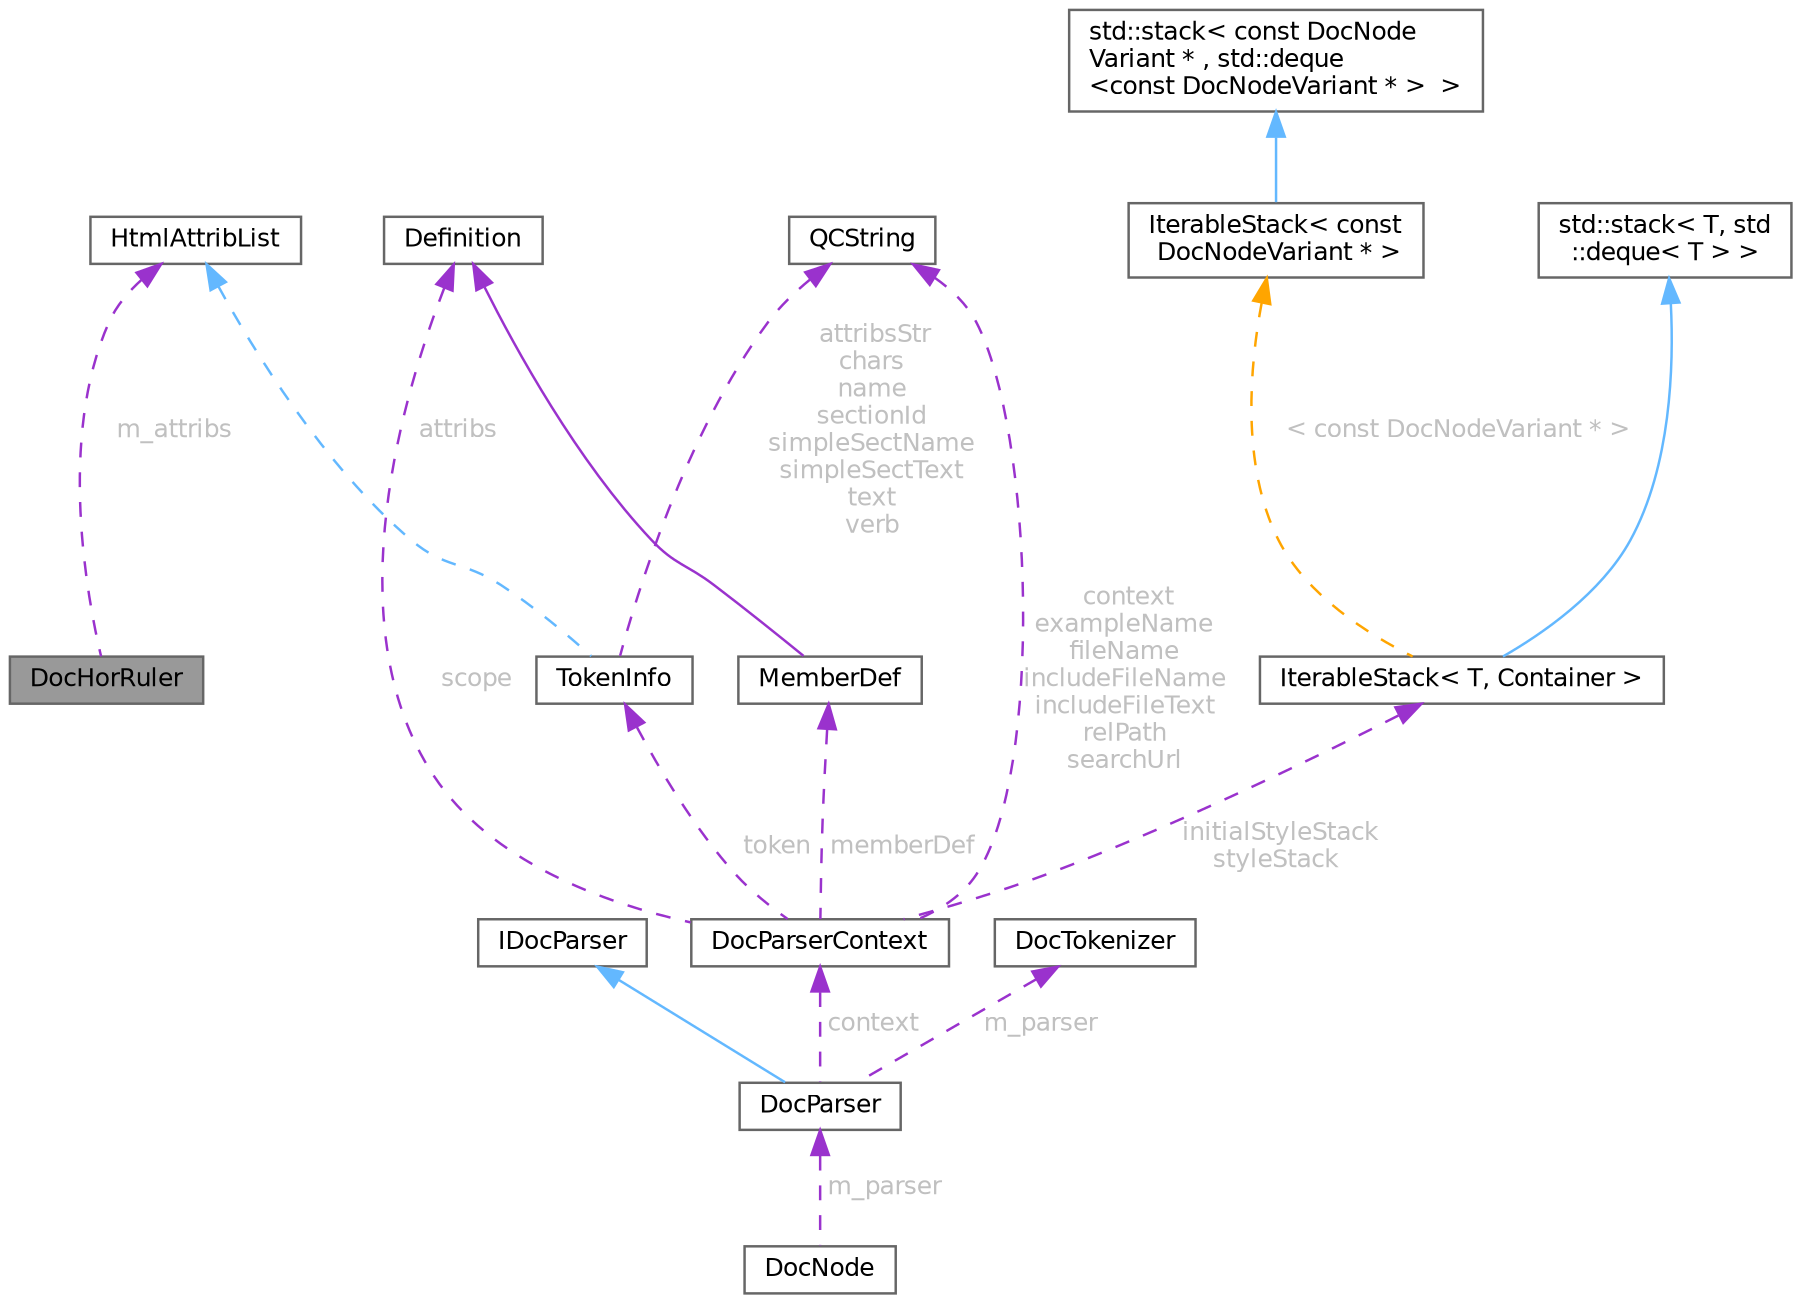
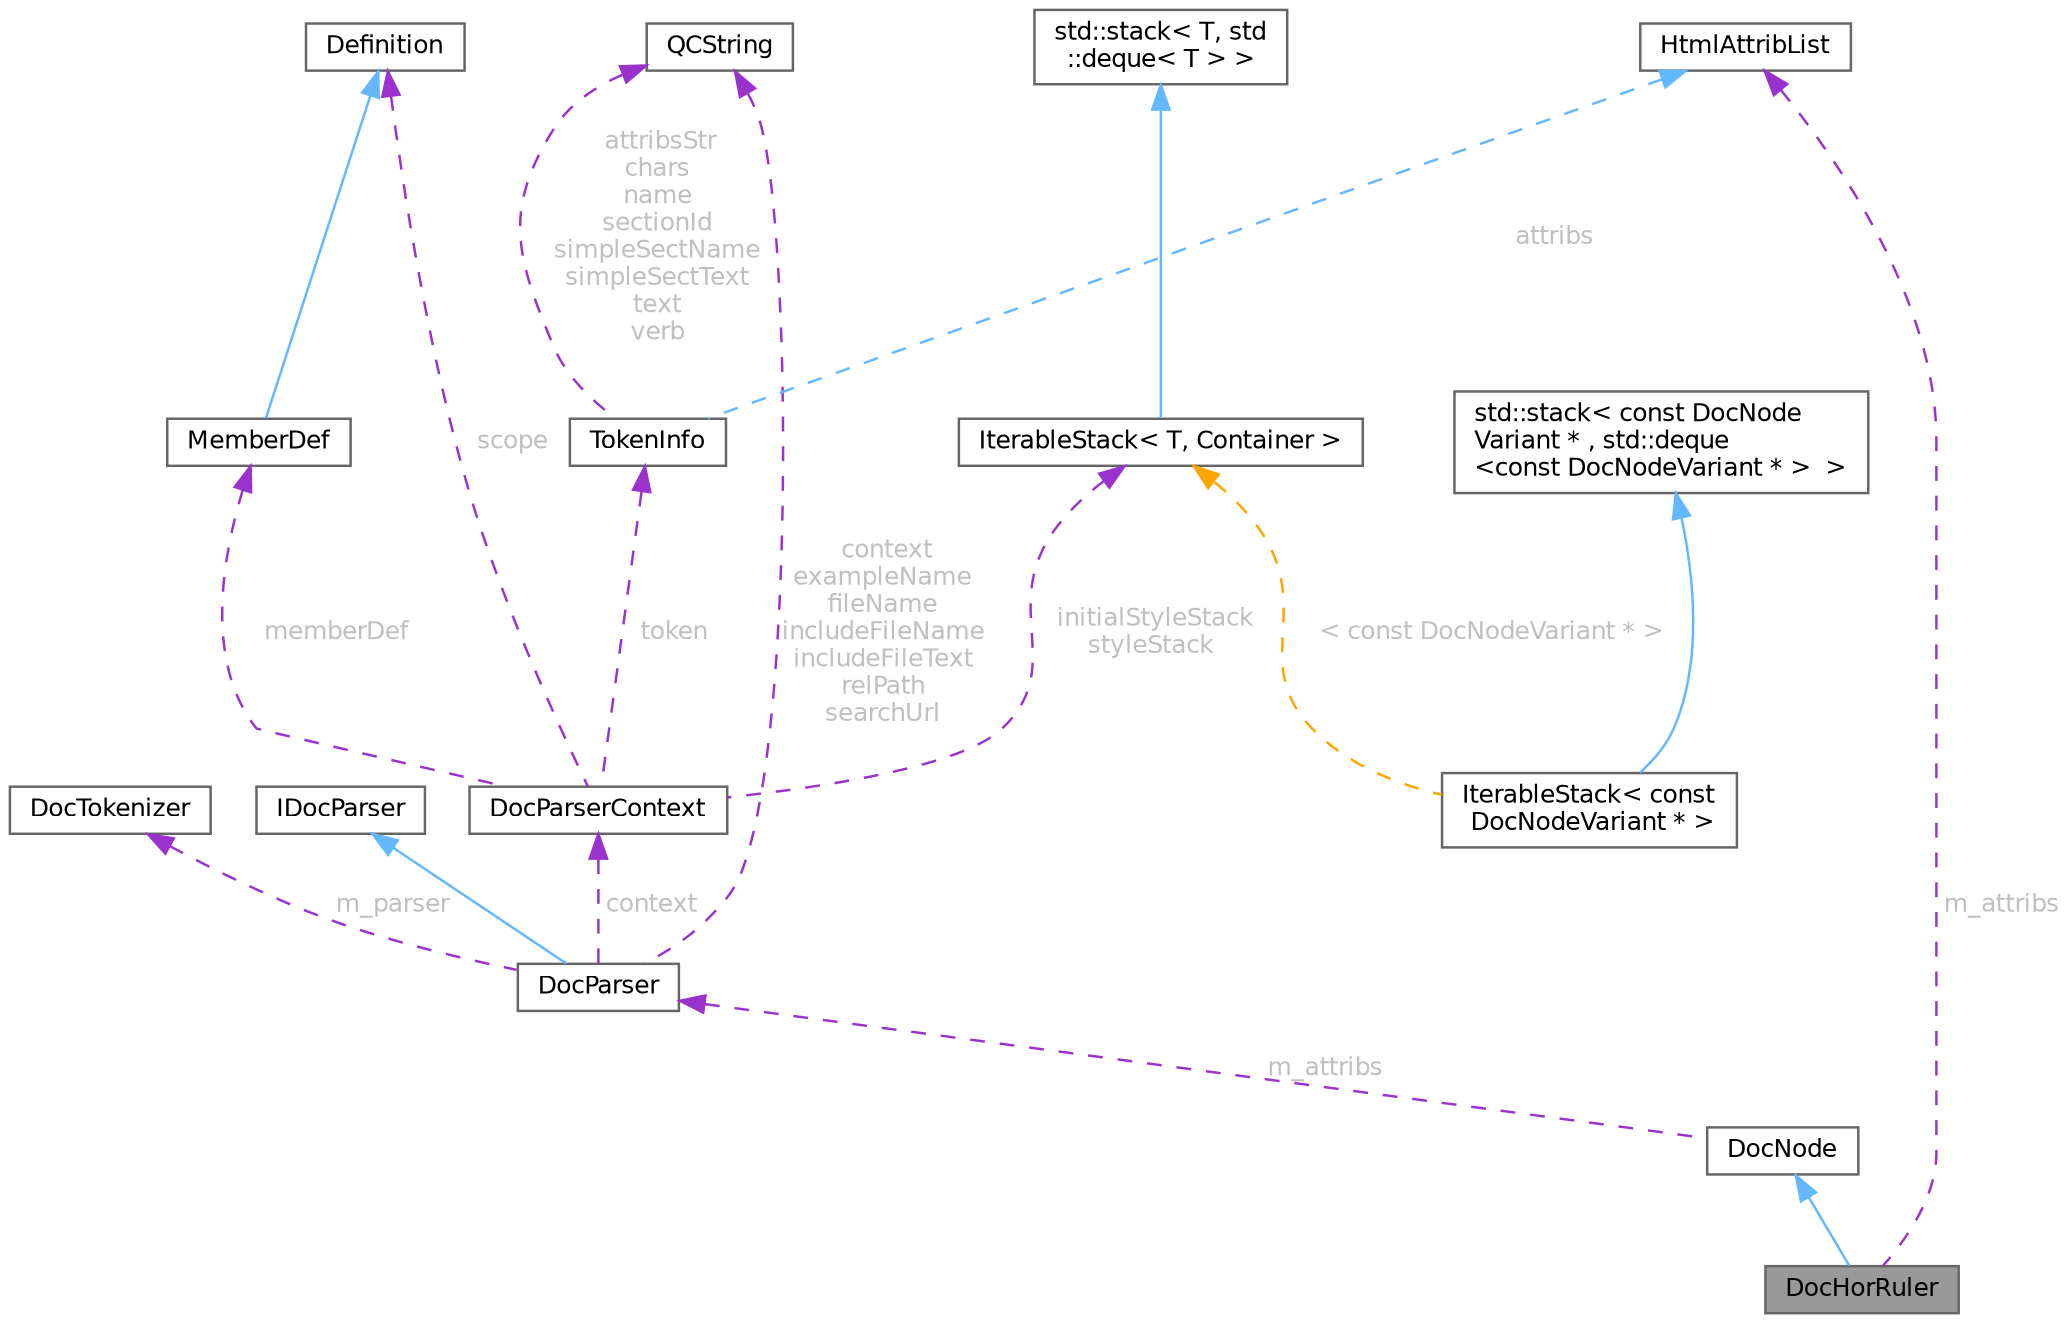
(615, 497) -> (318, 257)
(1267, 512) -> (1284, 671)
(1023, 605) -> (781, 551)
(881, 1188) -> (1322, 1069)
none -> (1829, 1231)
